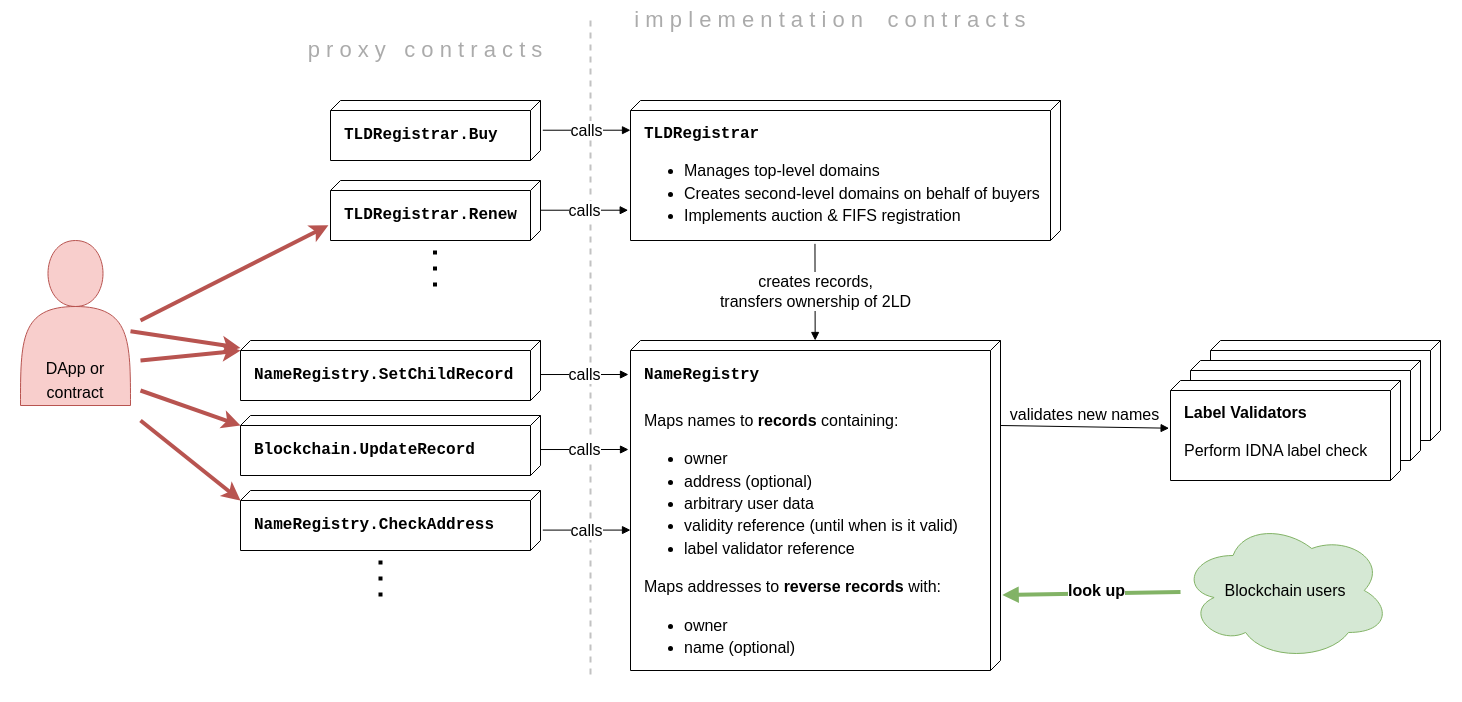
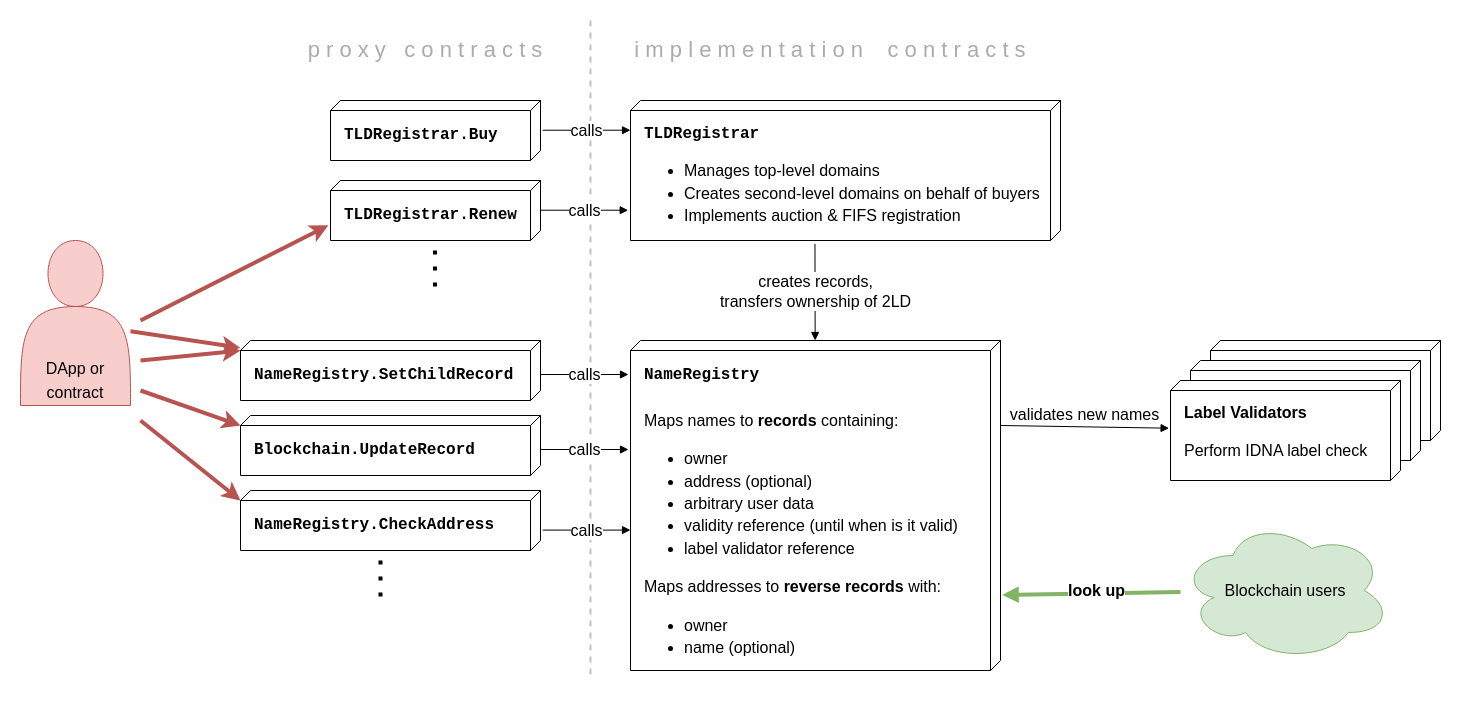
(831, 21) -> (831, 51)
